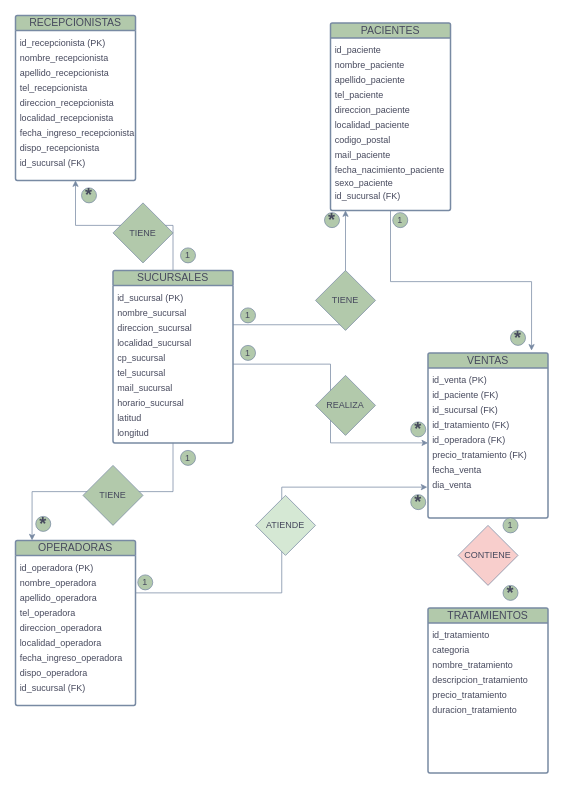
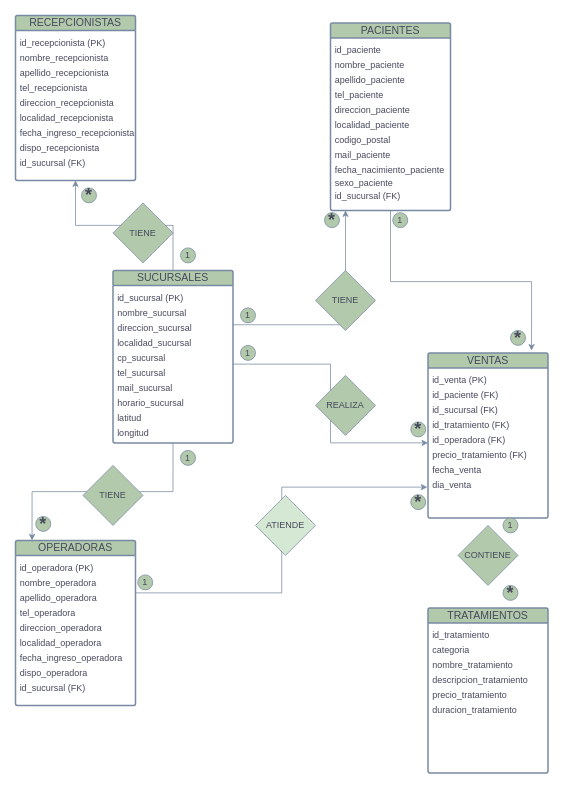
(488, 555) -> (488, 555)
